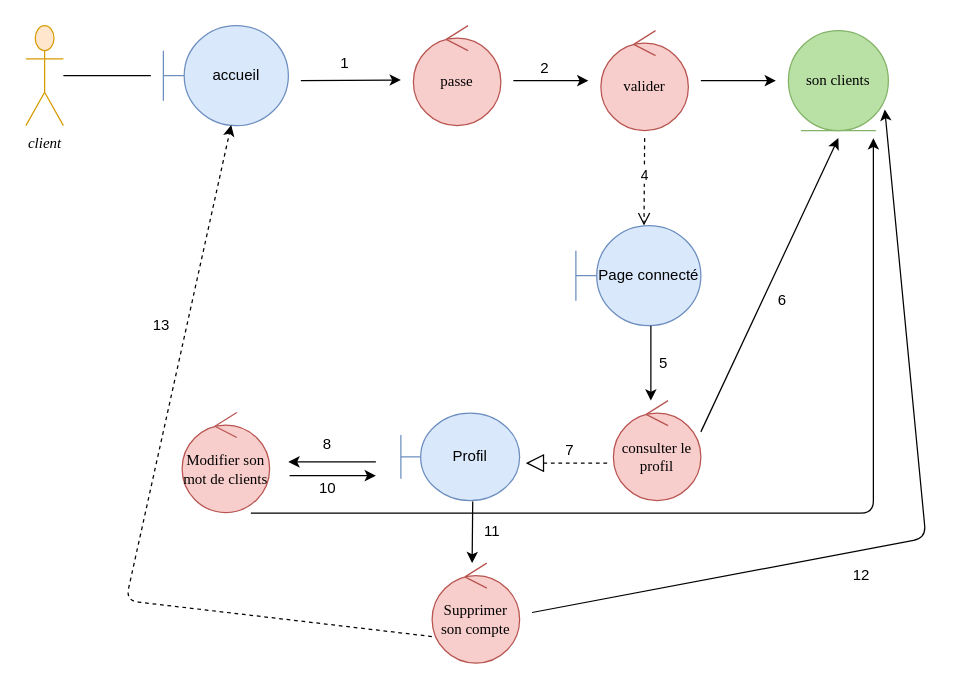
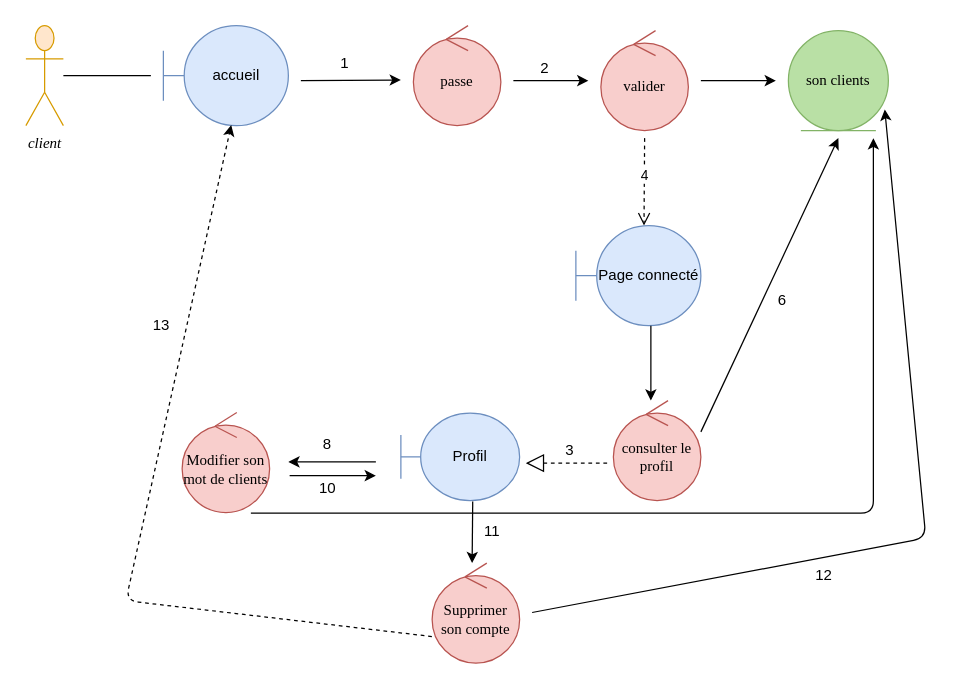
(669, 363) -> none
(570, 451) -> (570, 451)
(869, 576) -> (832, 576)
